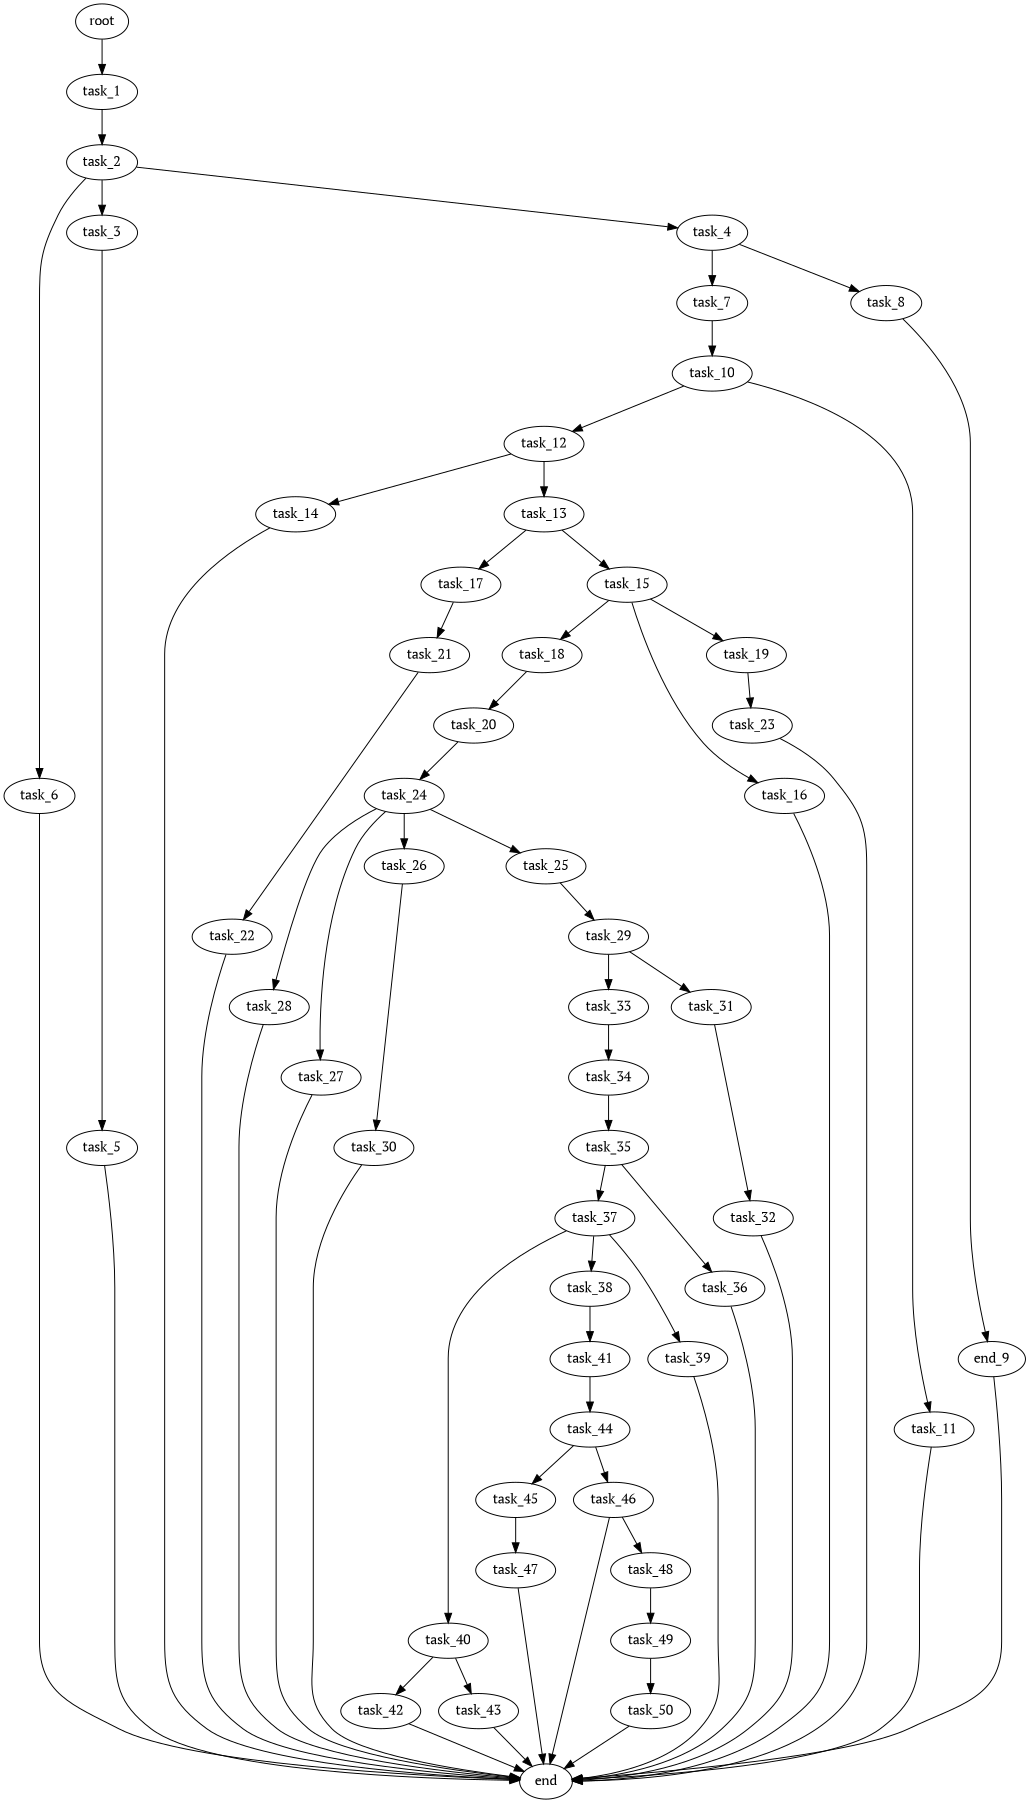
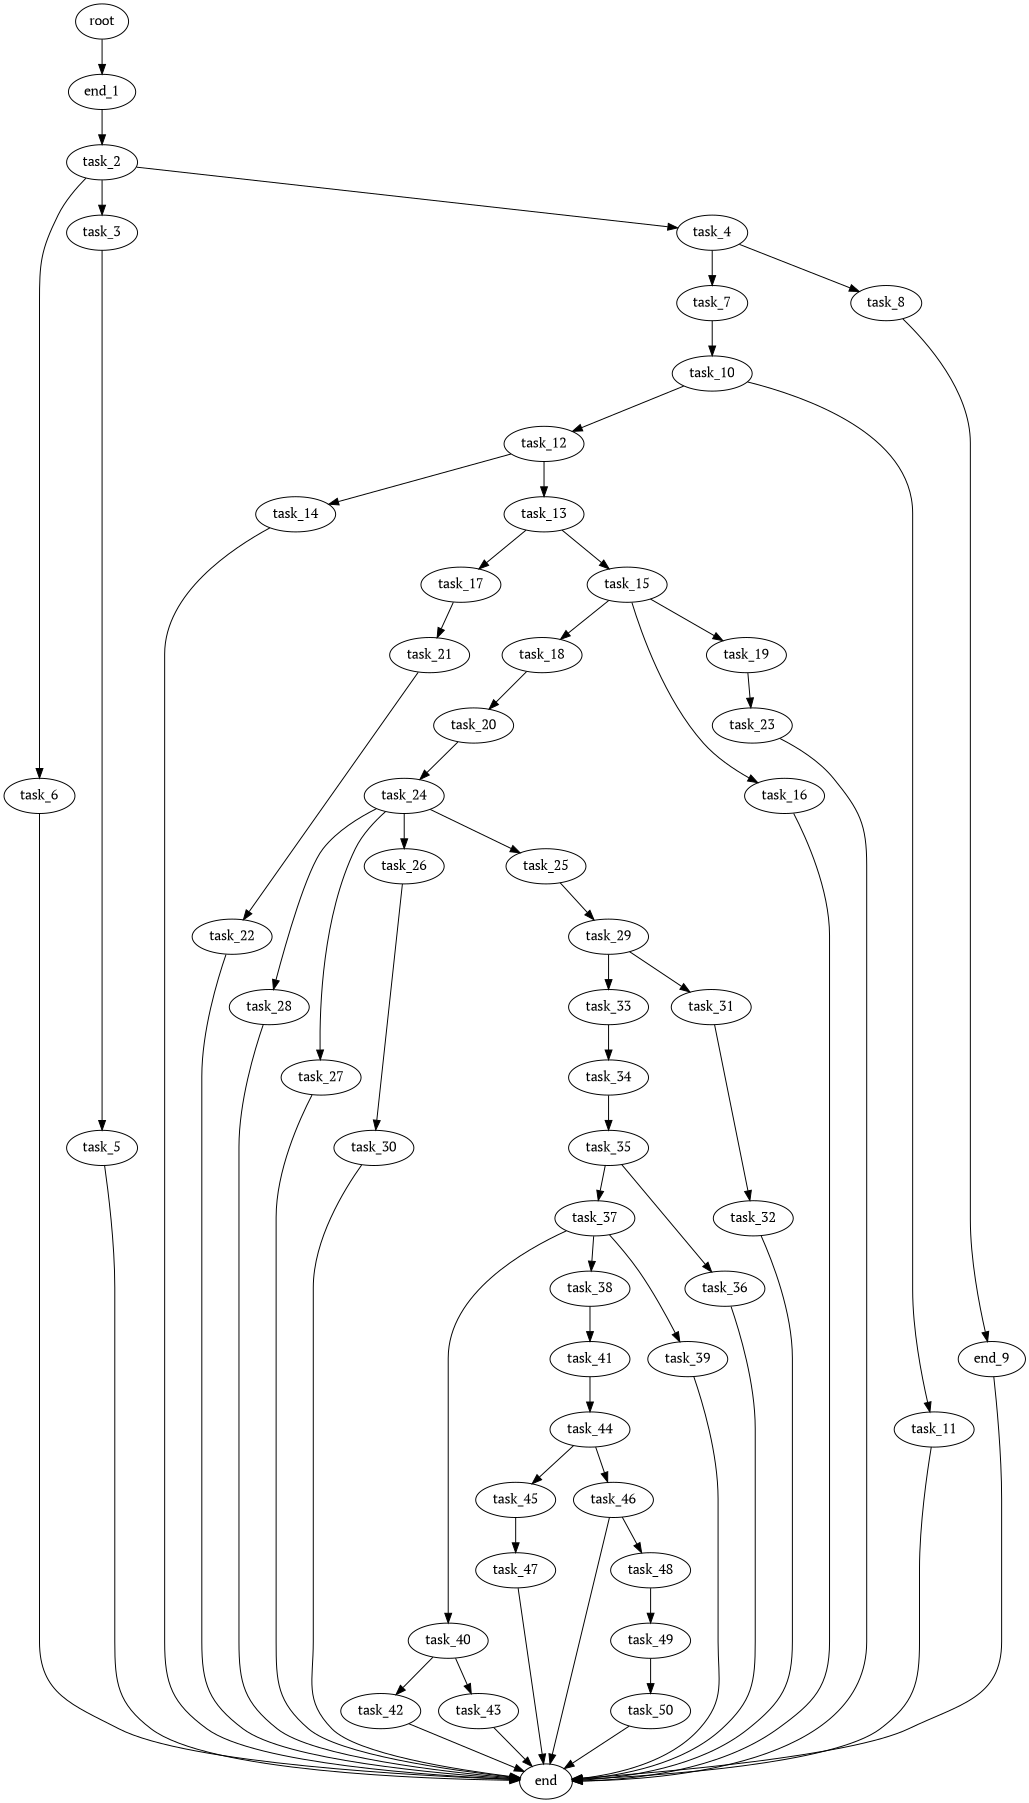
(102, 92) -> (102, 92)
